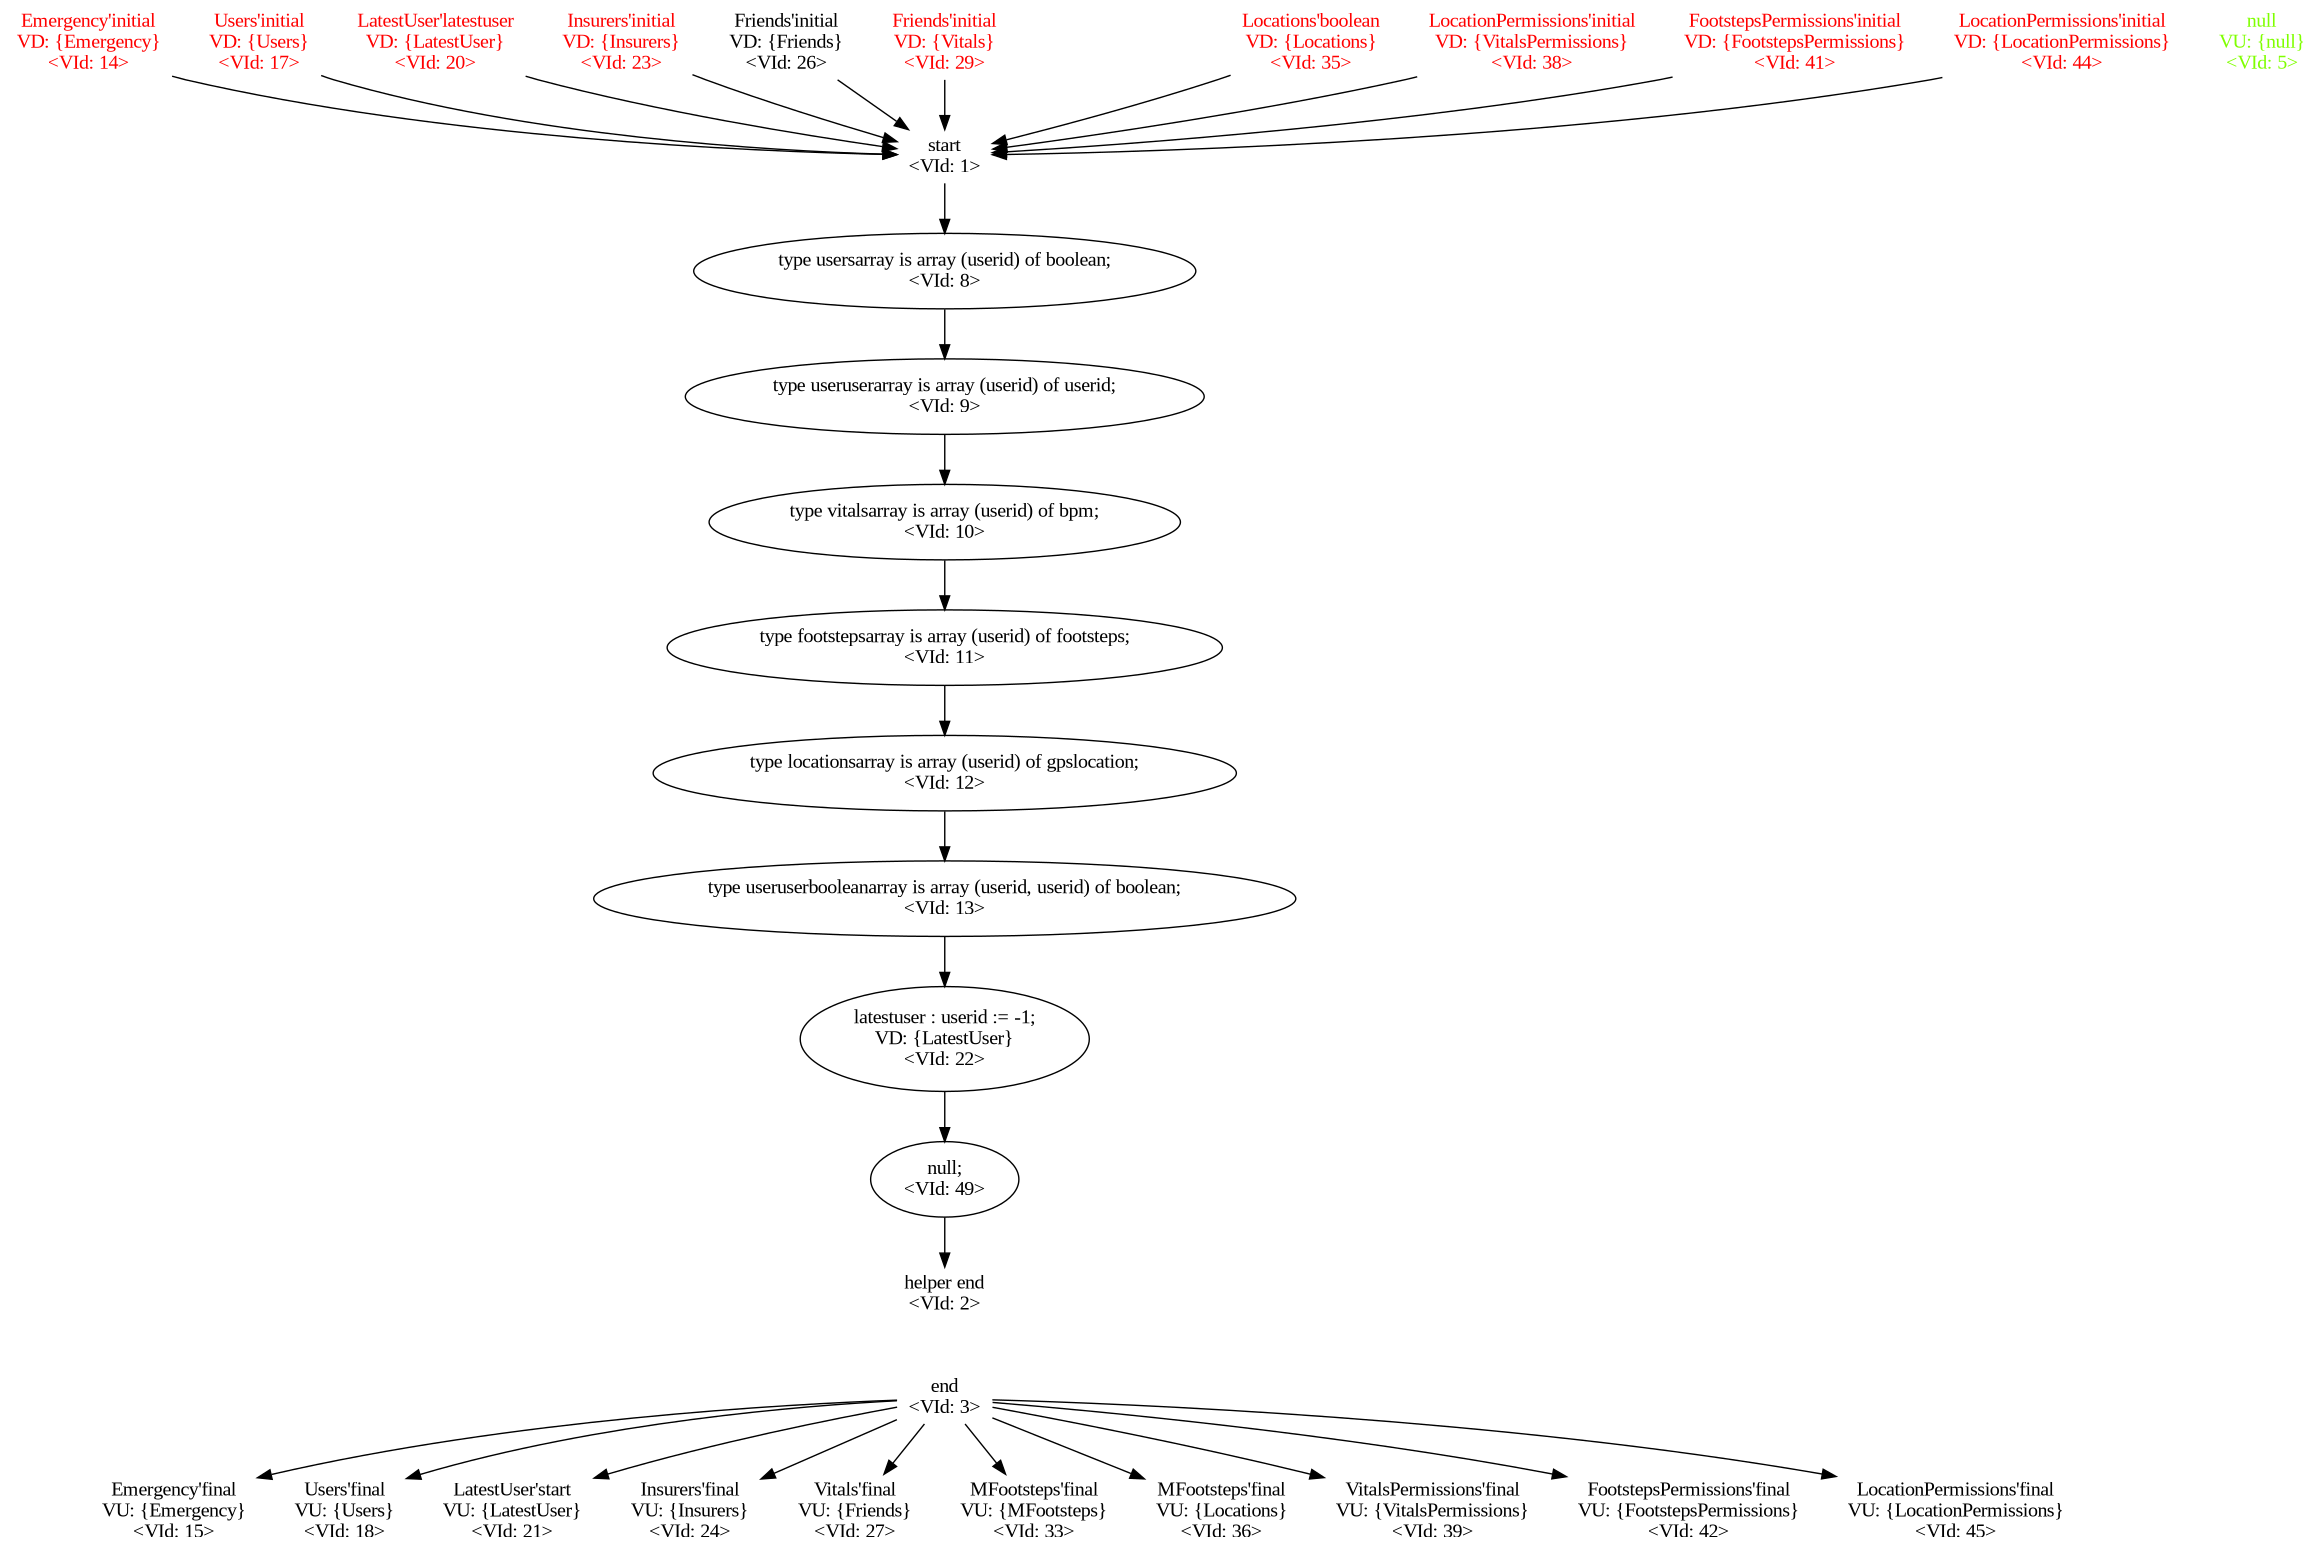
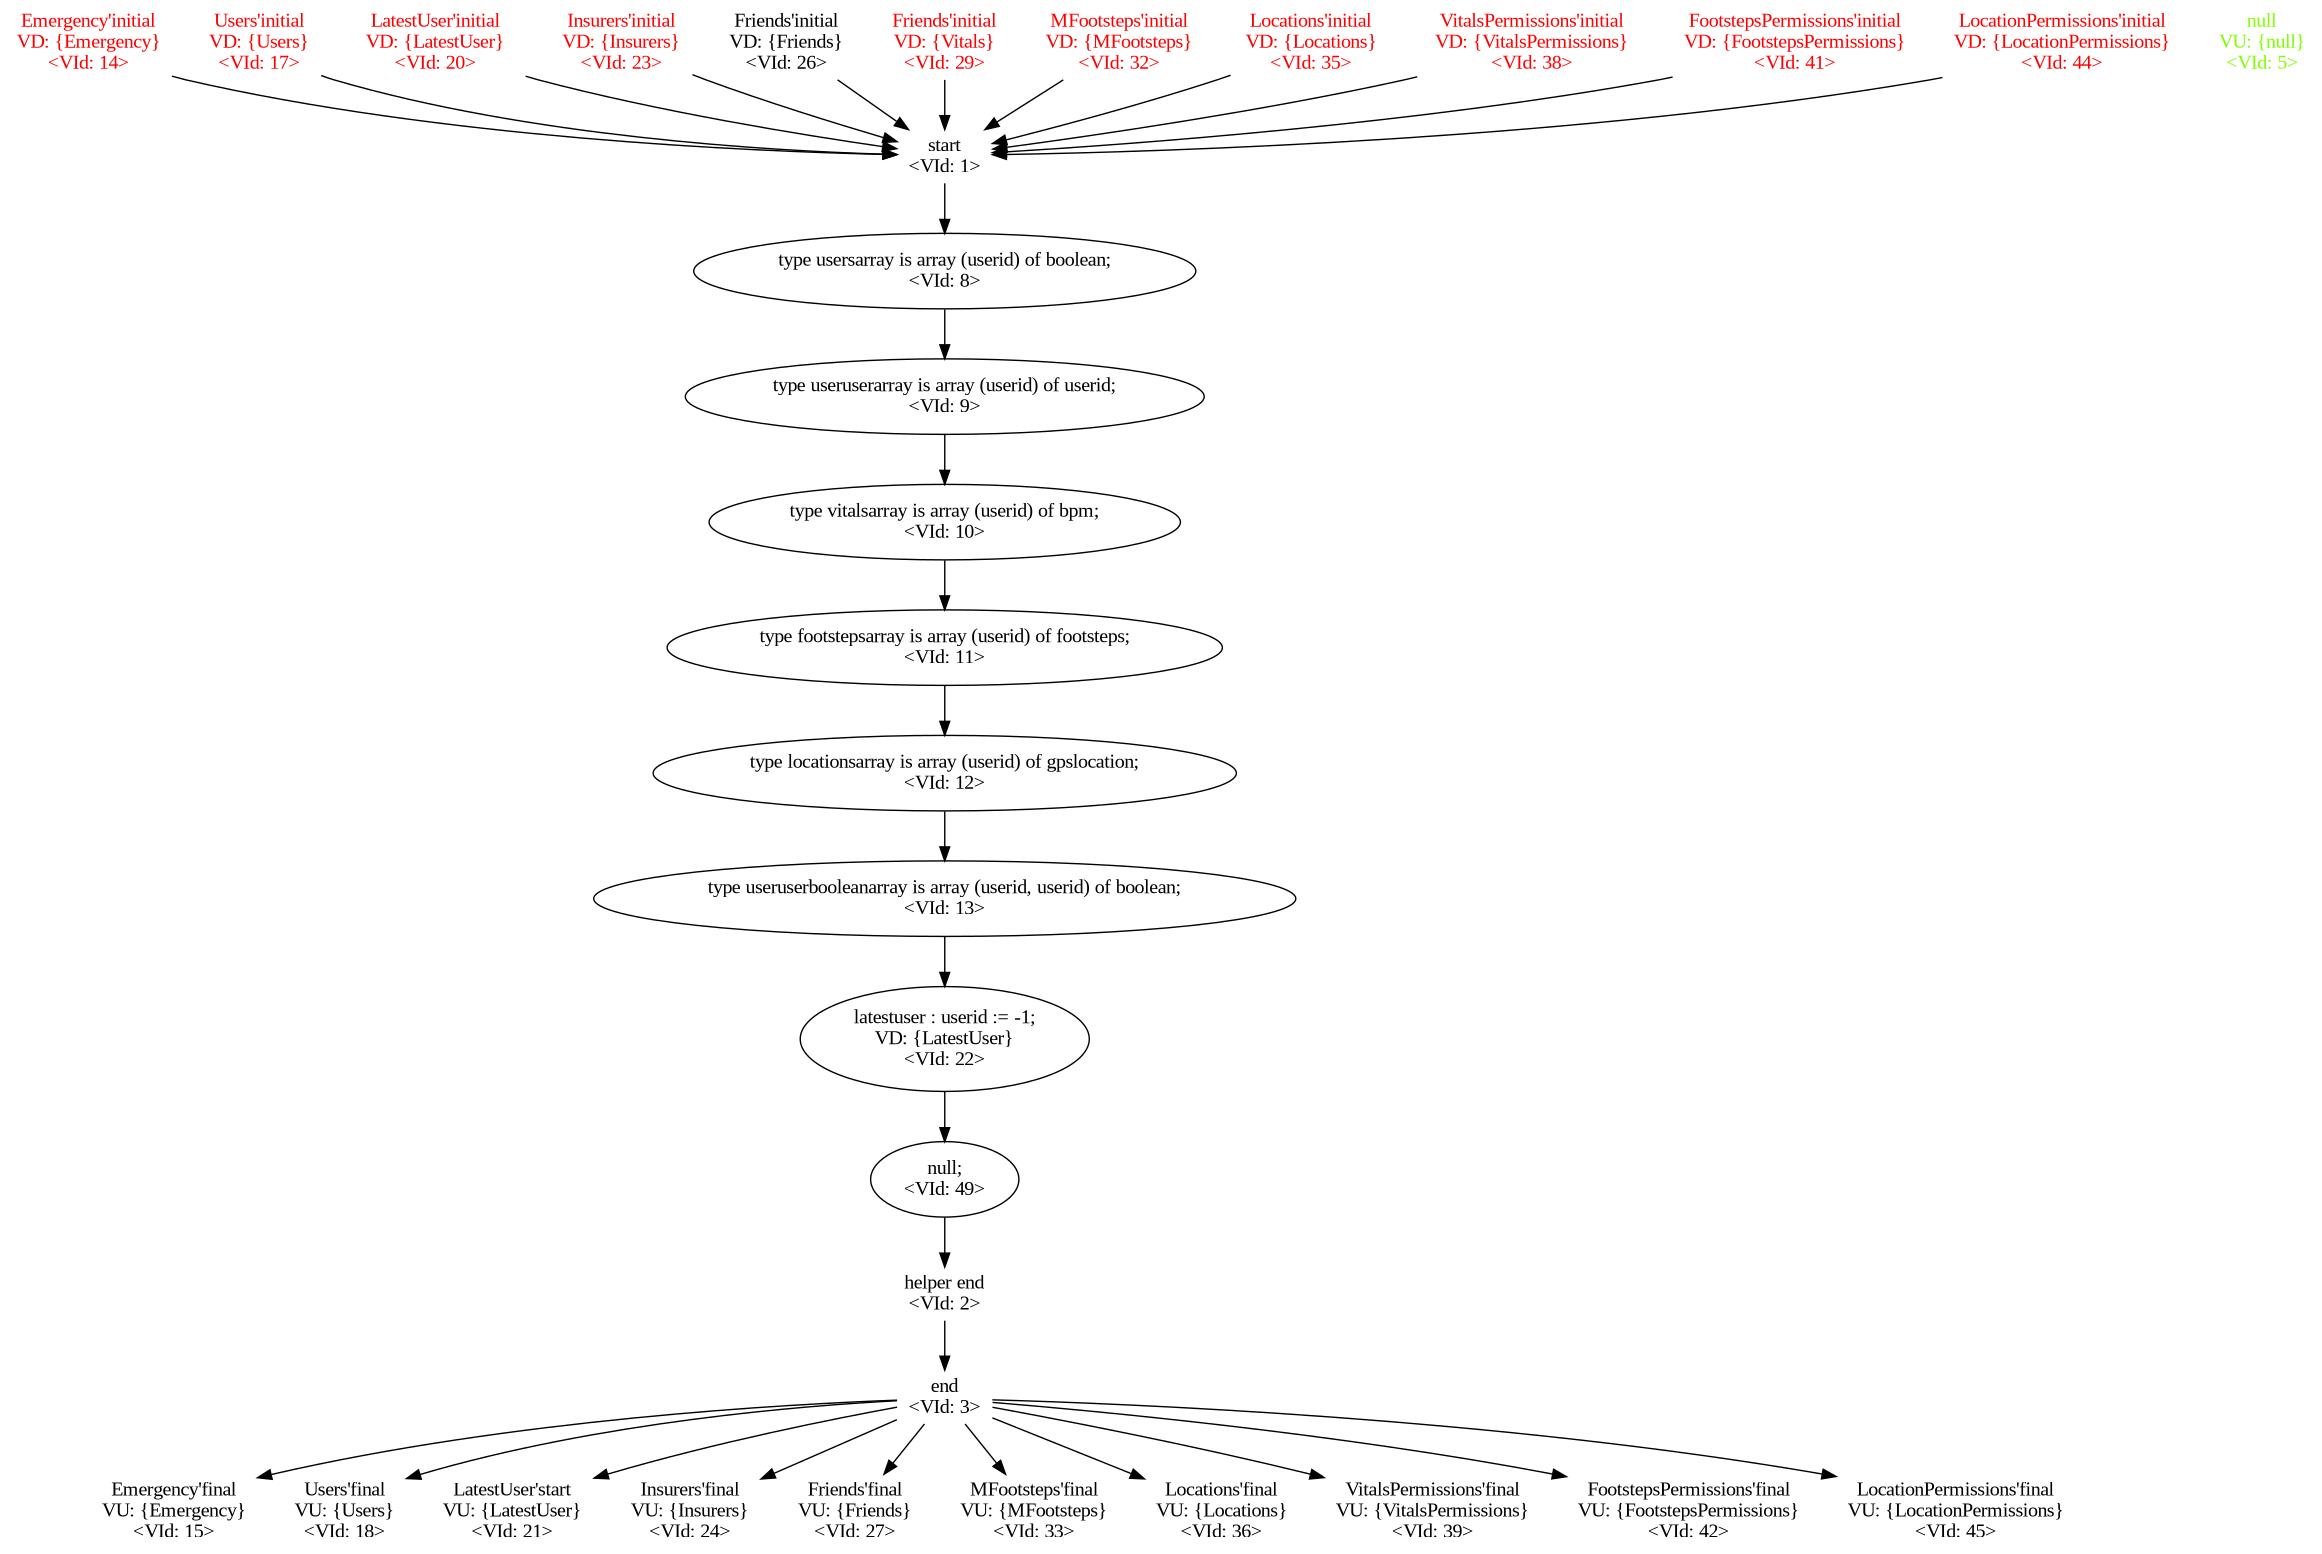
(436, 43) -> (436, 43)
none -> (1120, 43)
(1311, 43) -> (1311, 43)
(1532, 43) -> (1532, 43)
none -> (945, 1338)
(855, 1511) -> (855, 1511)
(1222, 1511) -> (1222, 1511)
